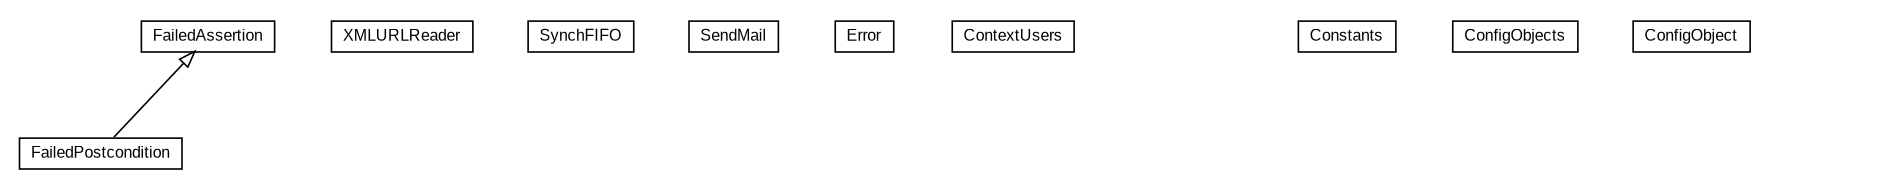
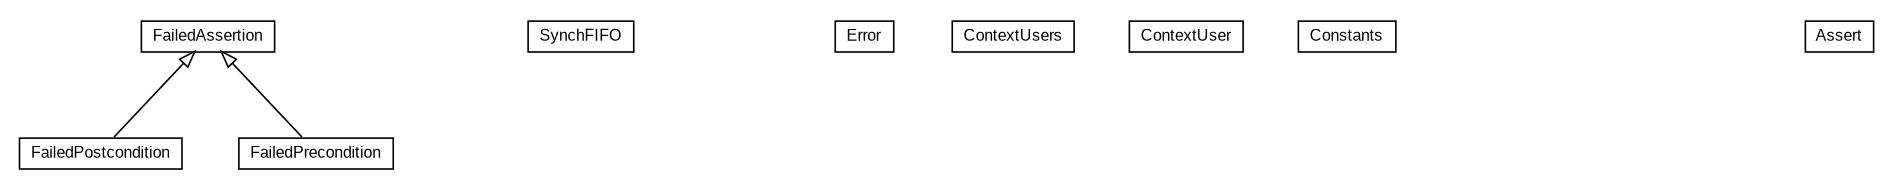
(401, 36) -> none
(733, 36) -> none
none -> (1186, 36)
(1514, 36) -> none
(1692, 36) -> none
none -> (1840, 36)
none -> (315, 153)
